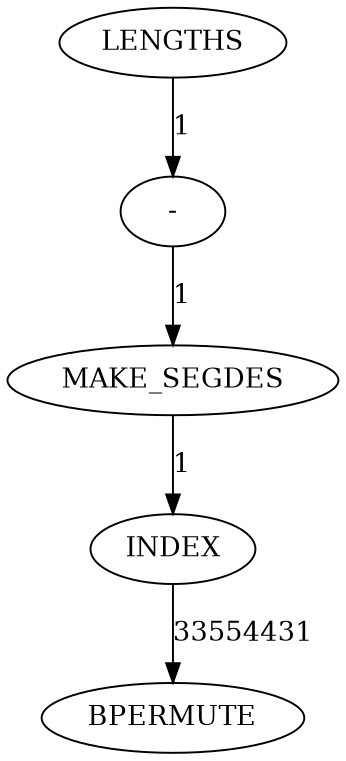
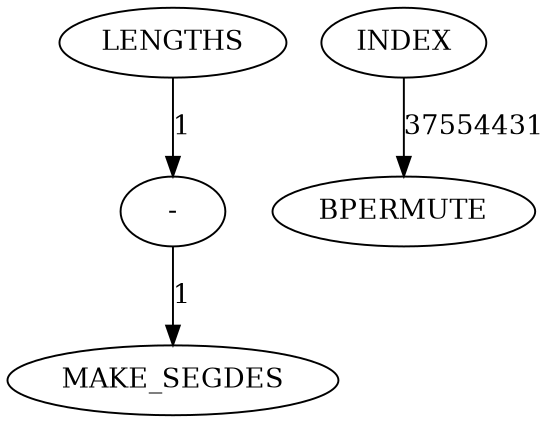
(173, 455) -> none
(244, 634) -> (475, 127)
